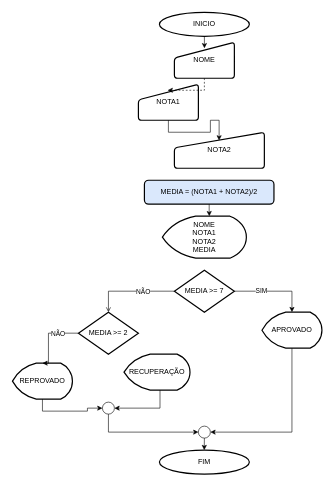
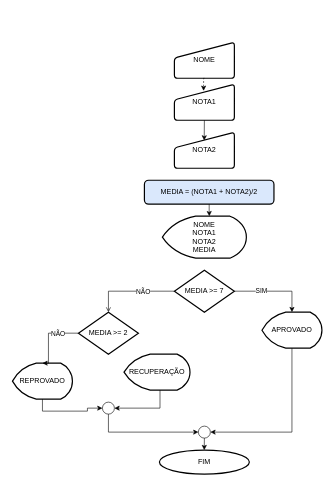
(204, 24) -> none
(204, 40) -> none
(168, 102) -> (204, 102)
(219, 150) -> (204, 150)
